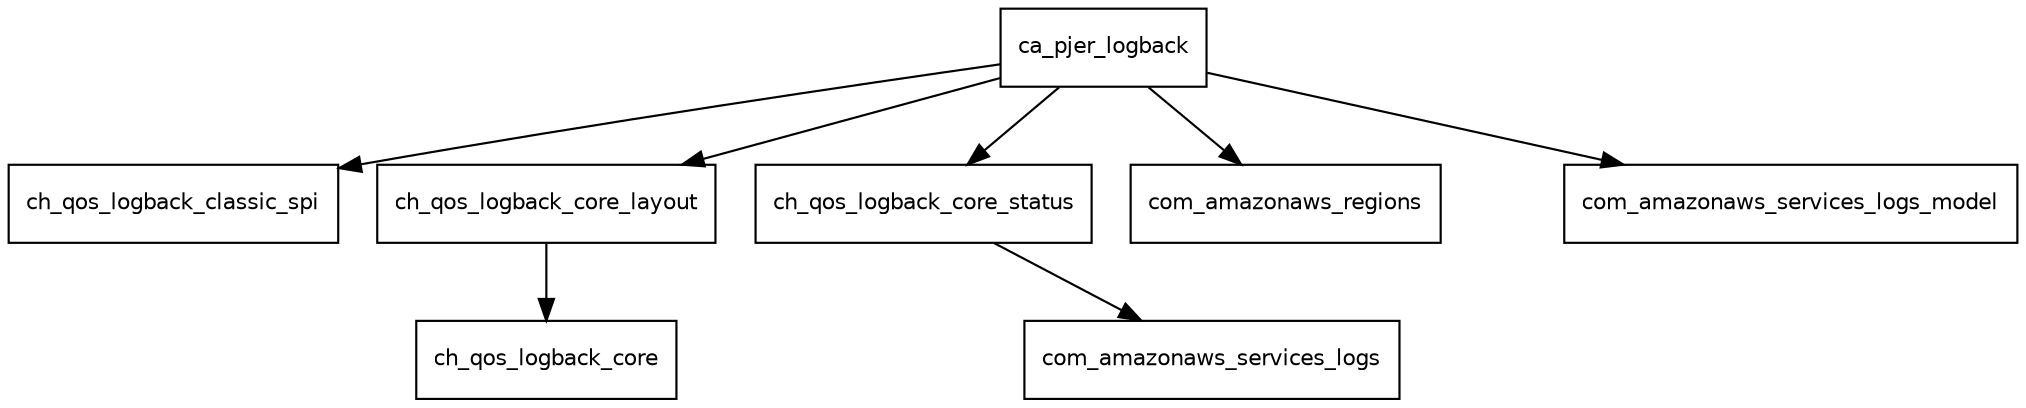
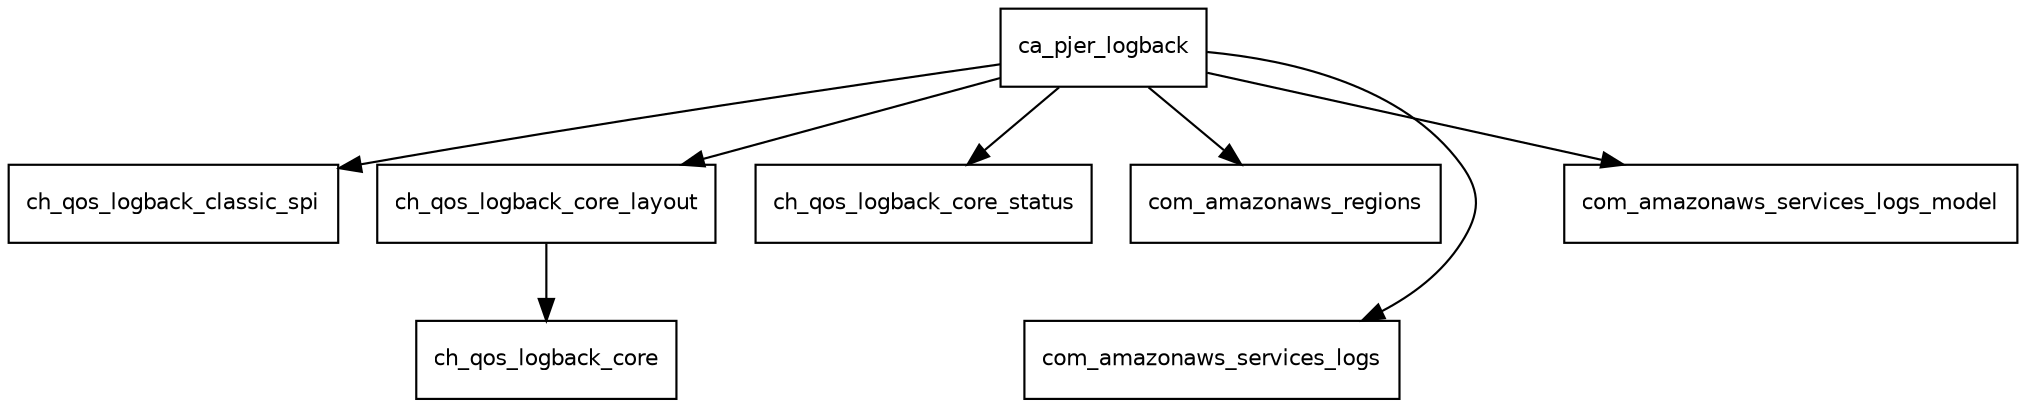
(1058, 277) -> (1438, 138)
